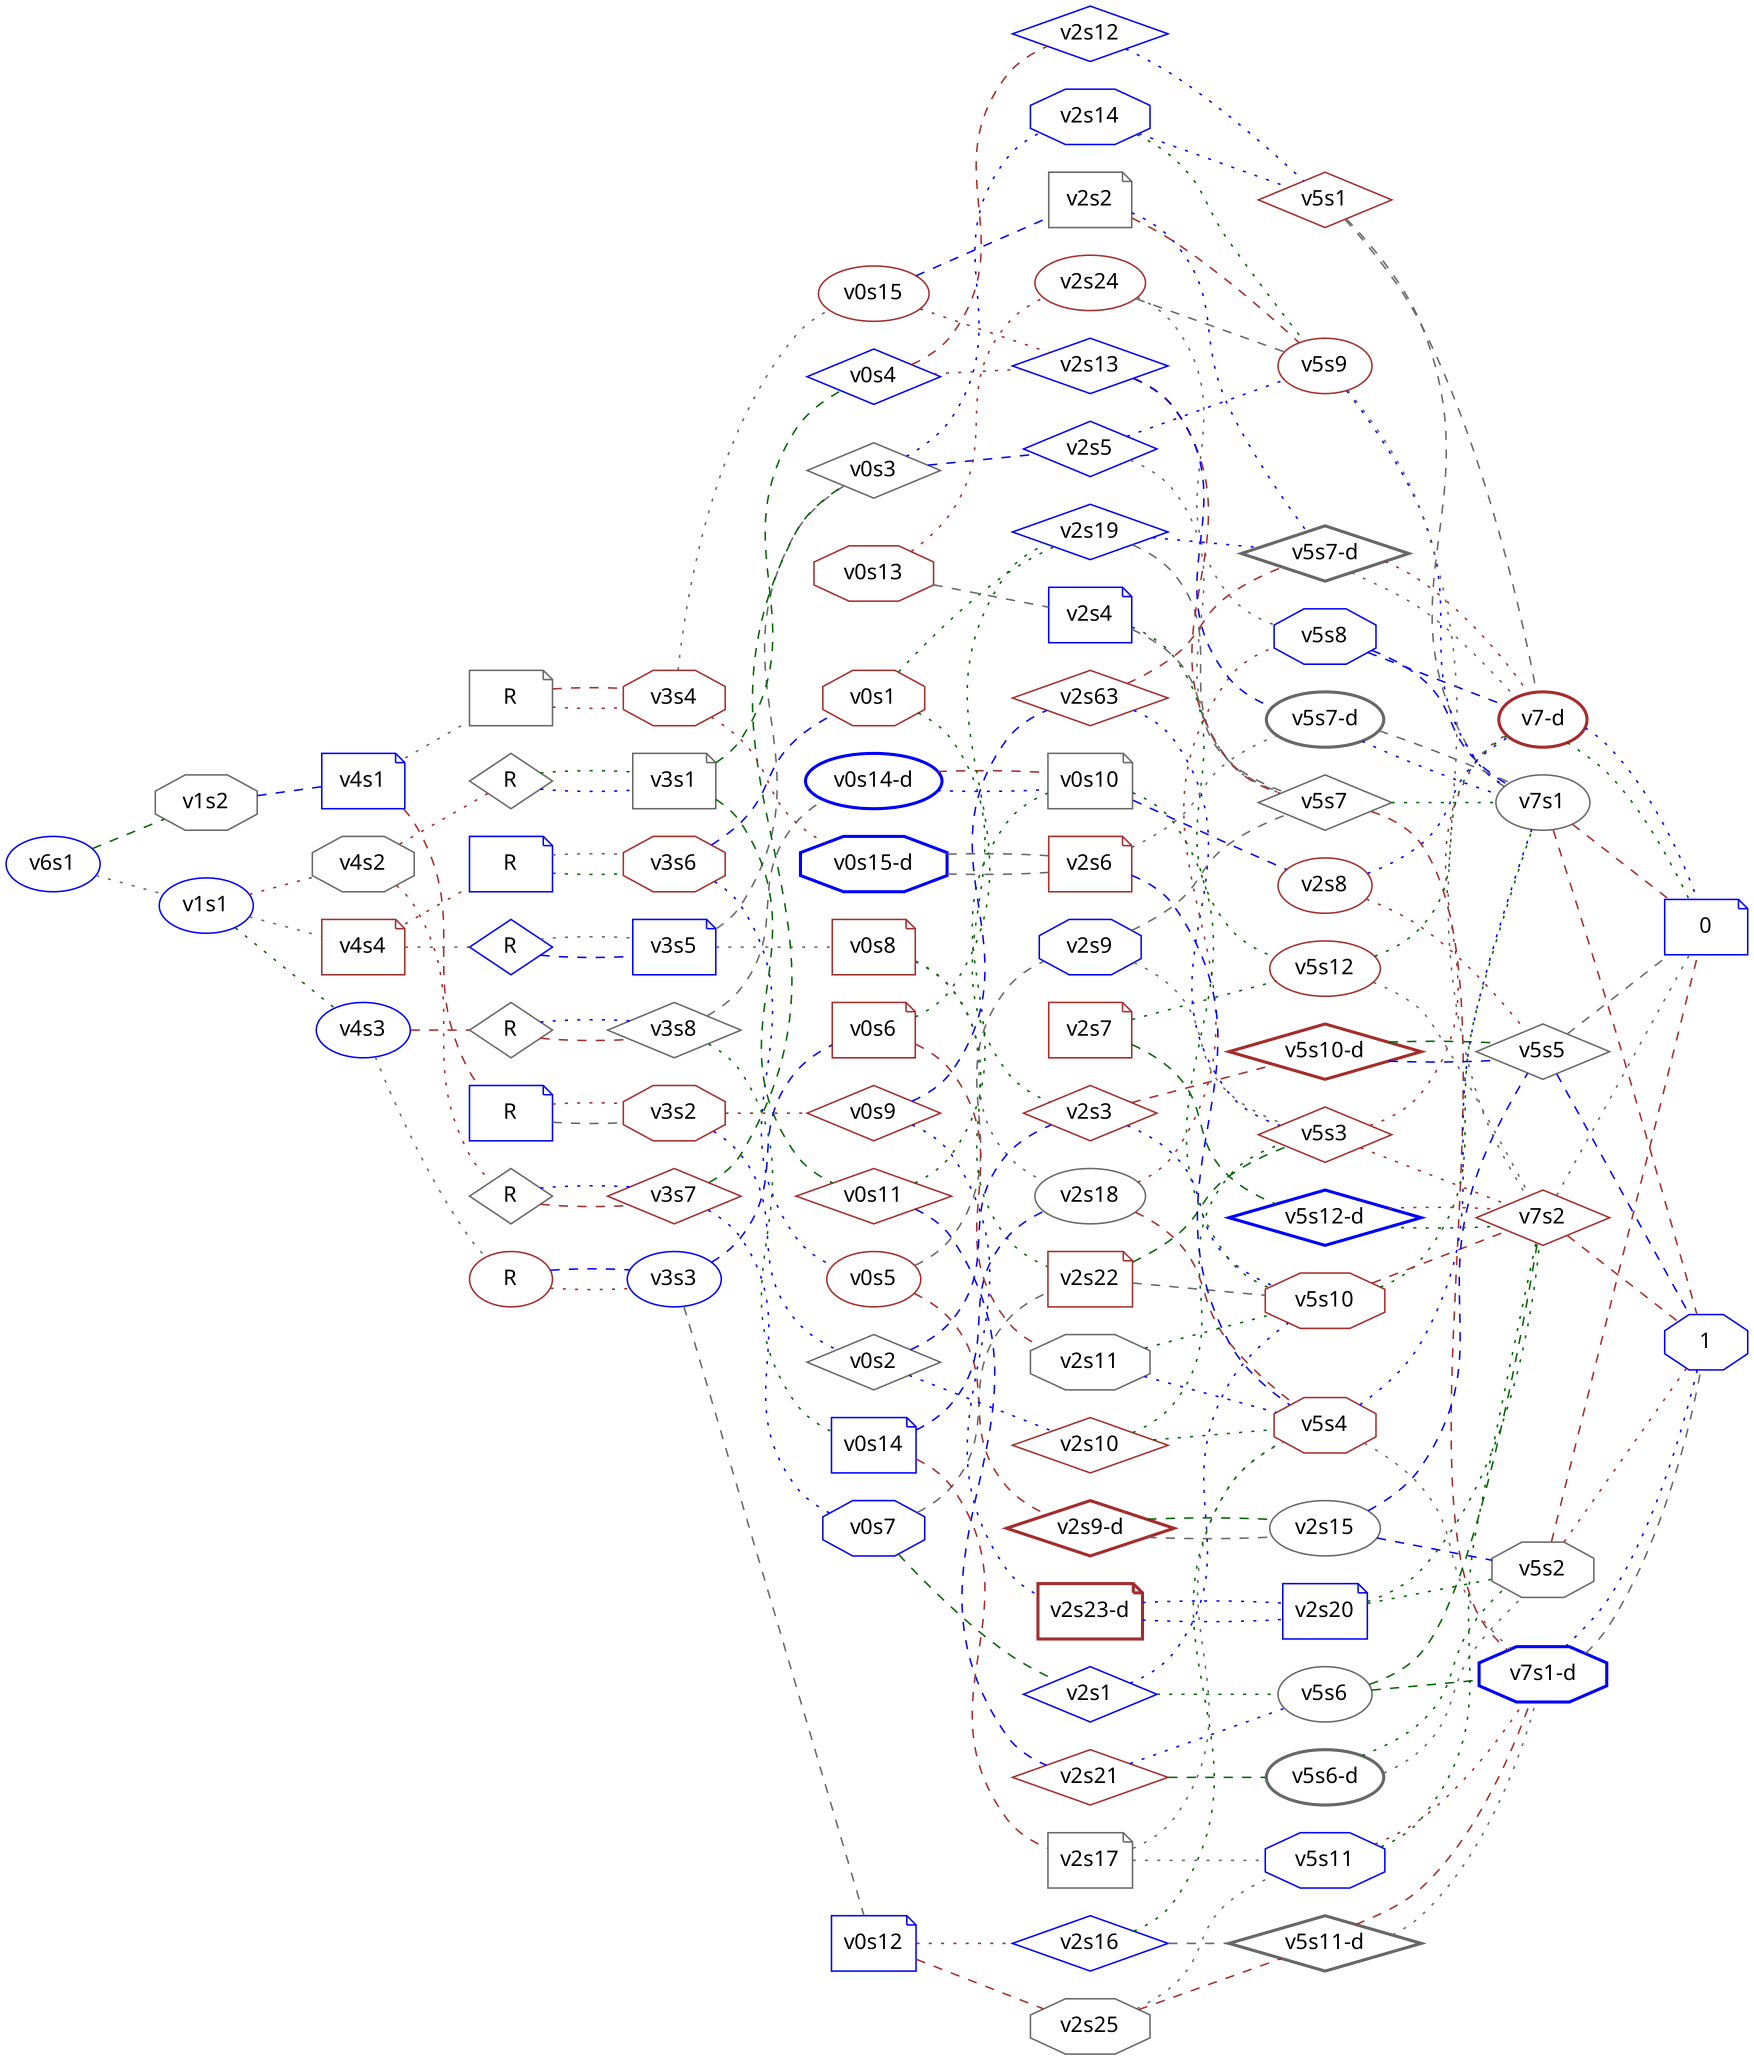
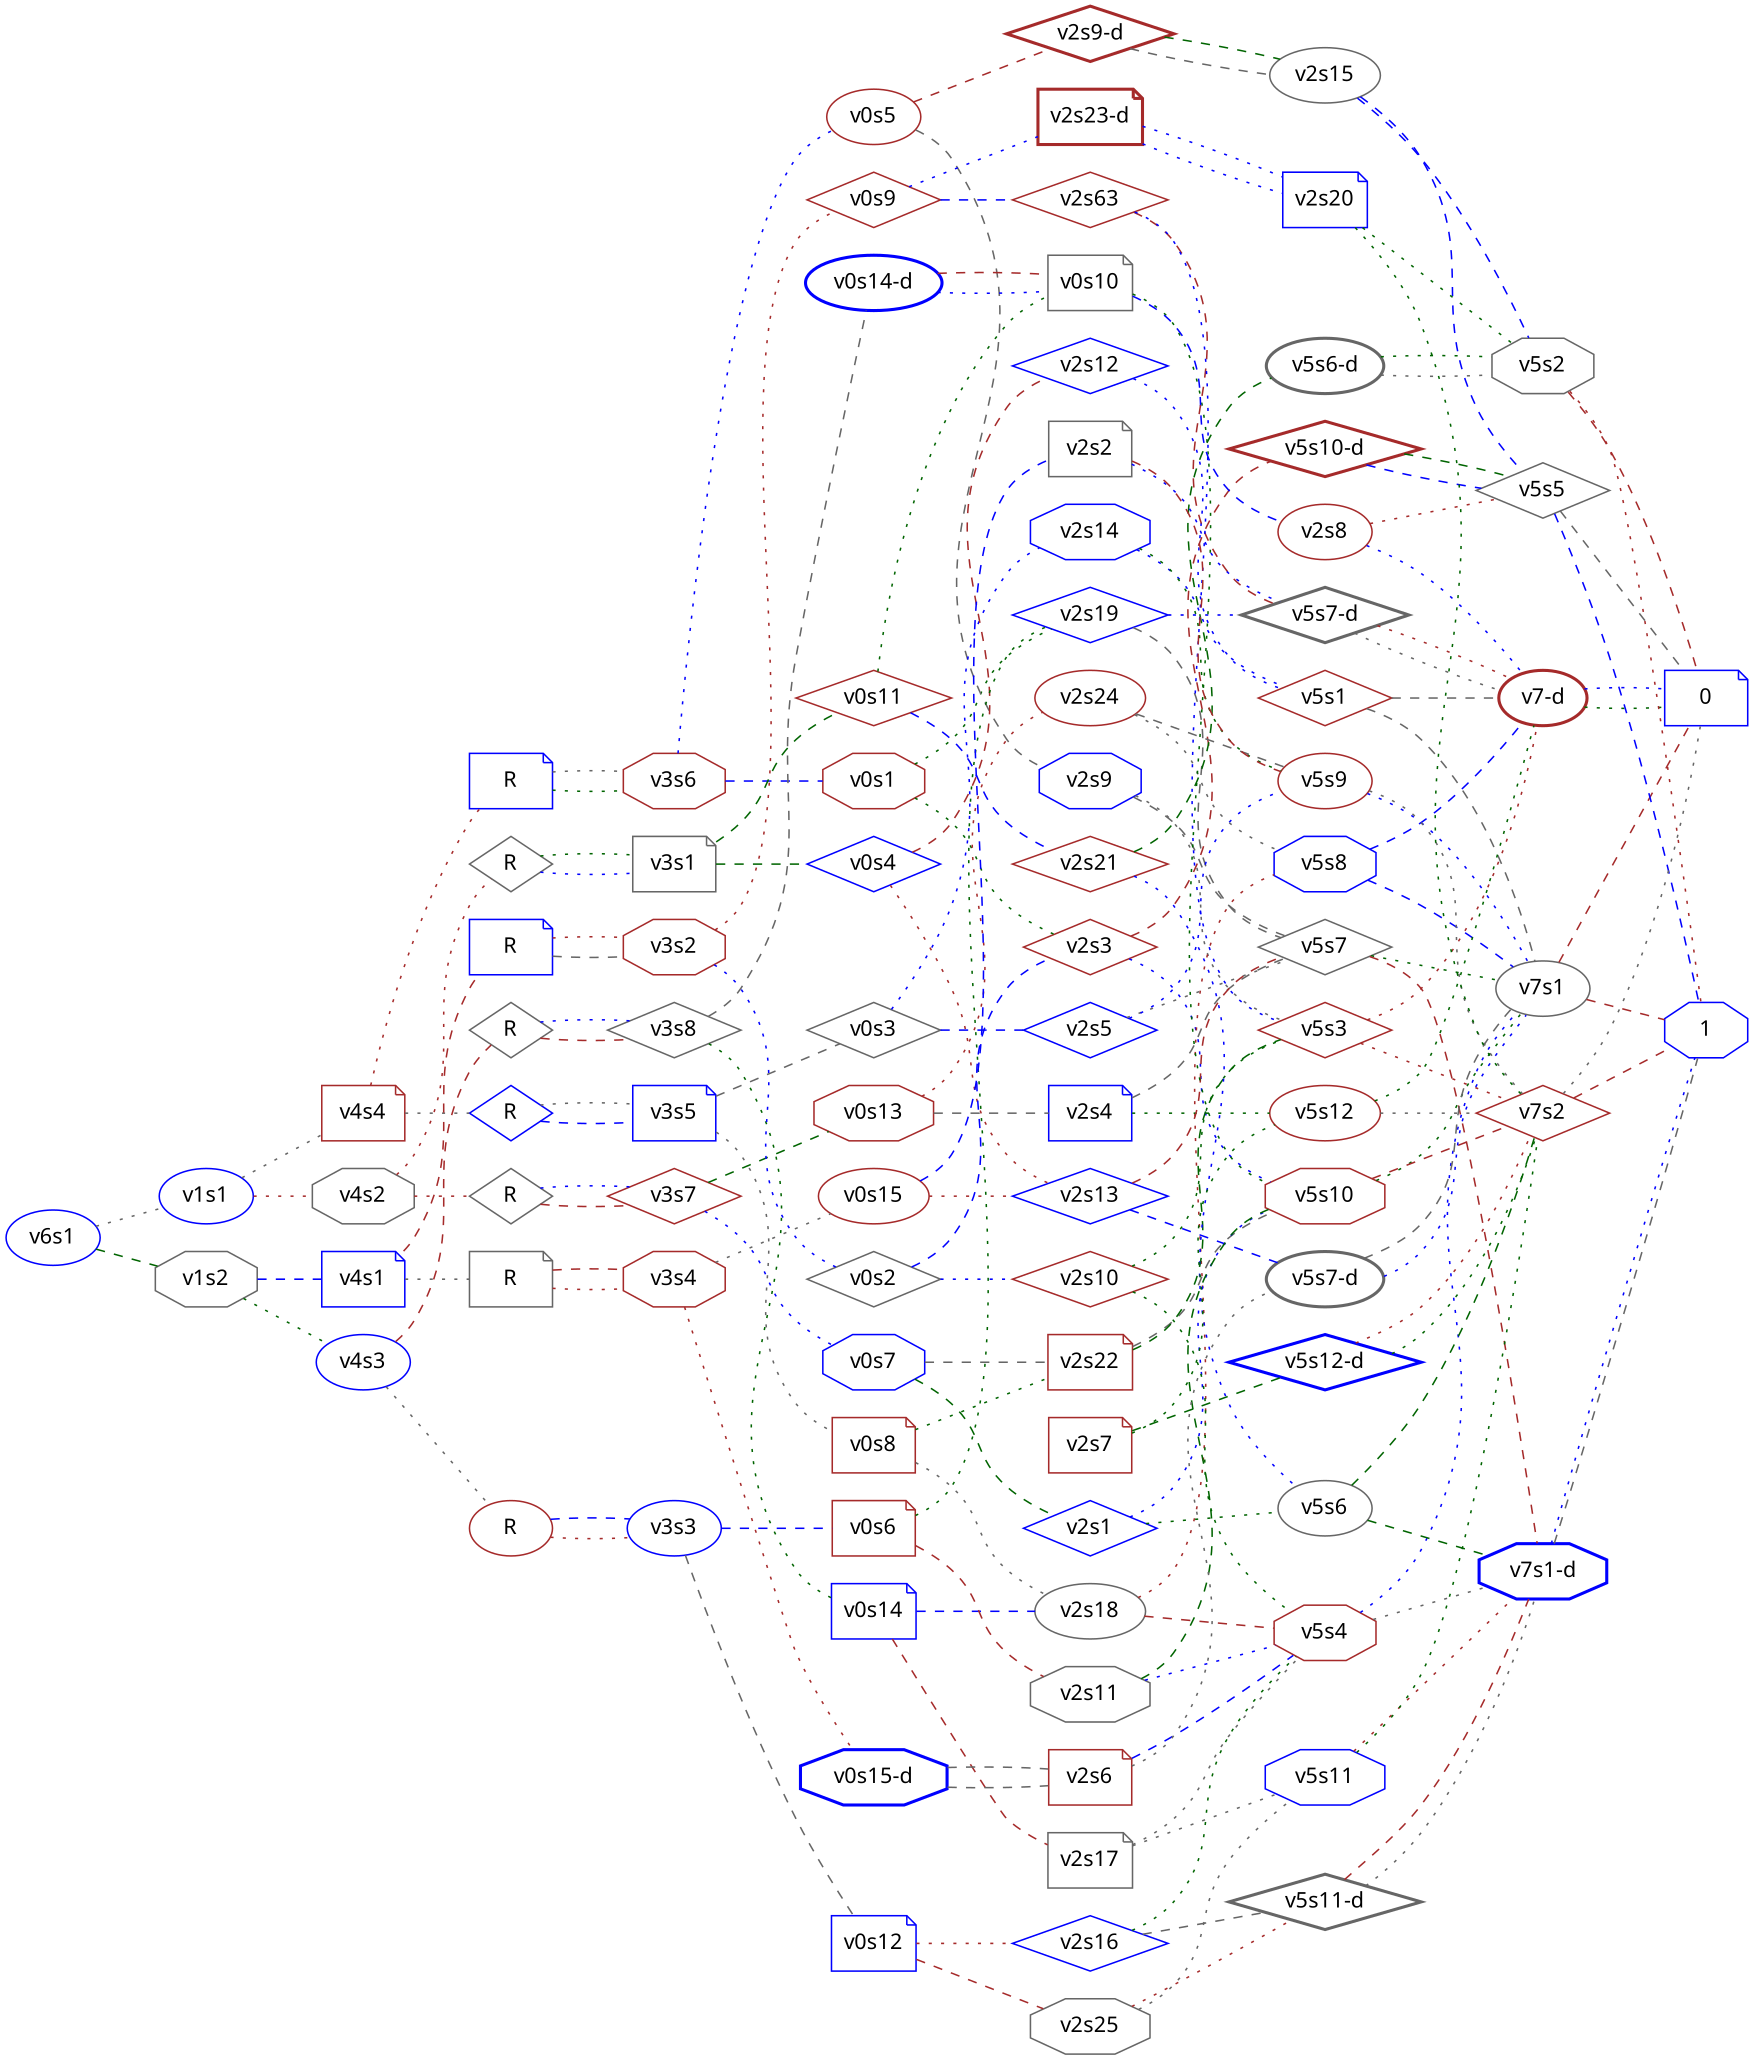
(781, 888) -> (756, 1162)
(285, 968) -> (286, 1321)
(1189, 1336) -> (1199, 1441)
(1210, 1984) -> (1212, 1964)
